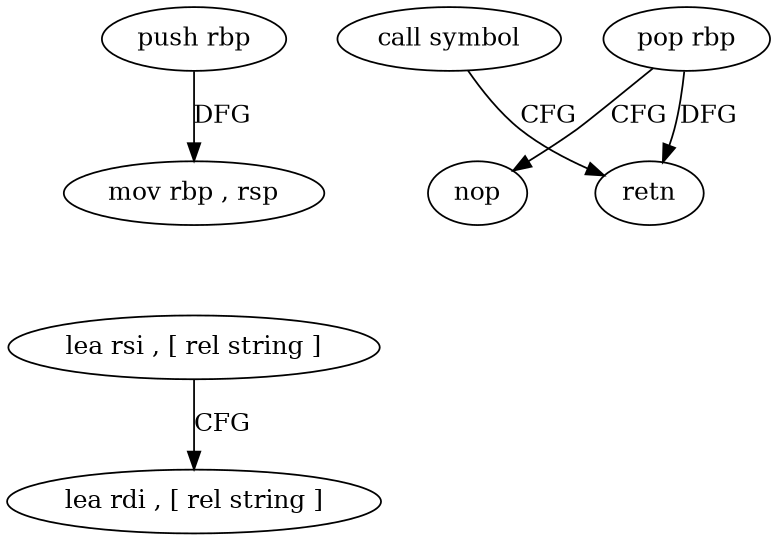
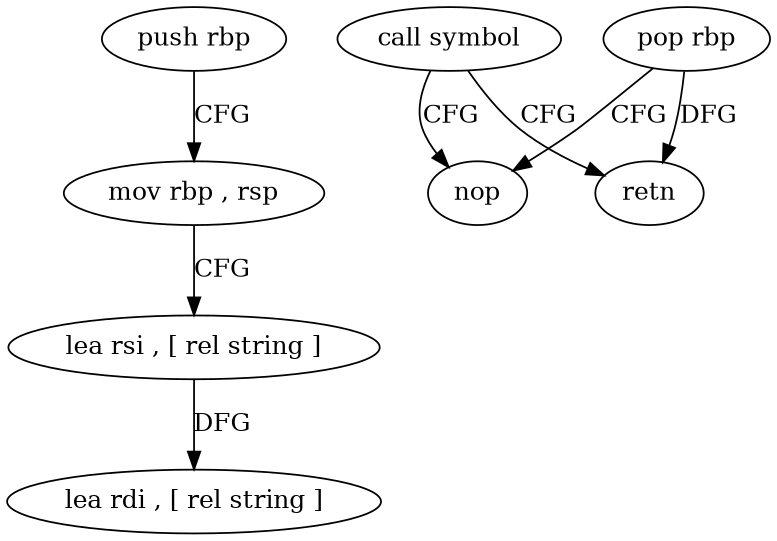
none -> (420, 113)
(222, 116) -> (222, 116)
none -> (194, 261)
(222, 424) -> (222, 424)
